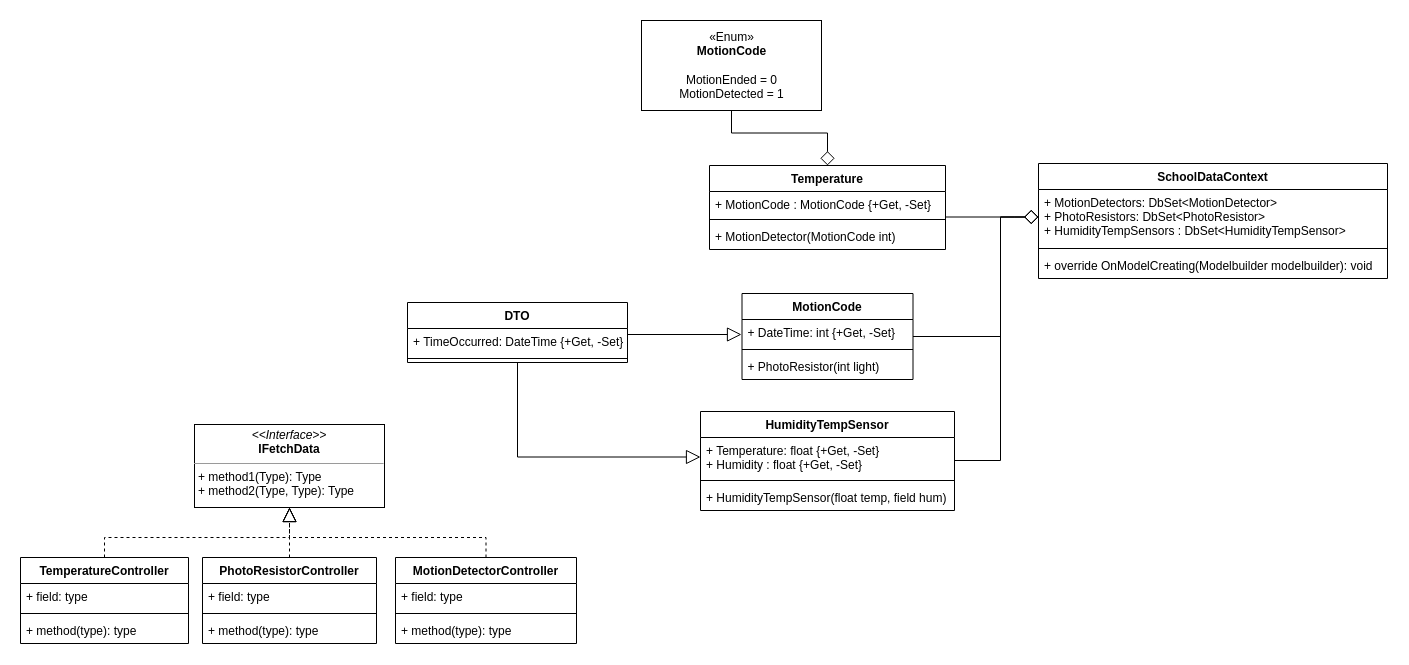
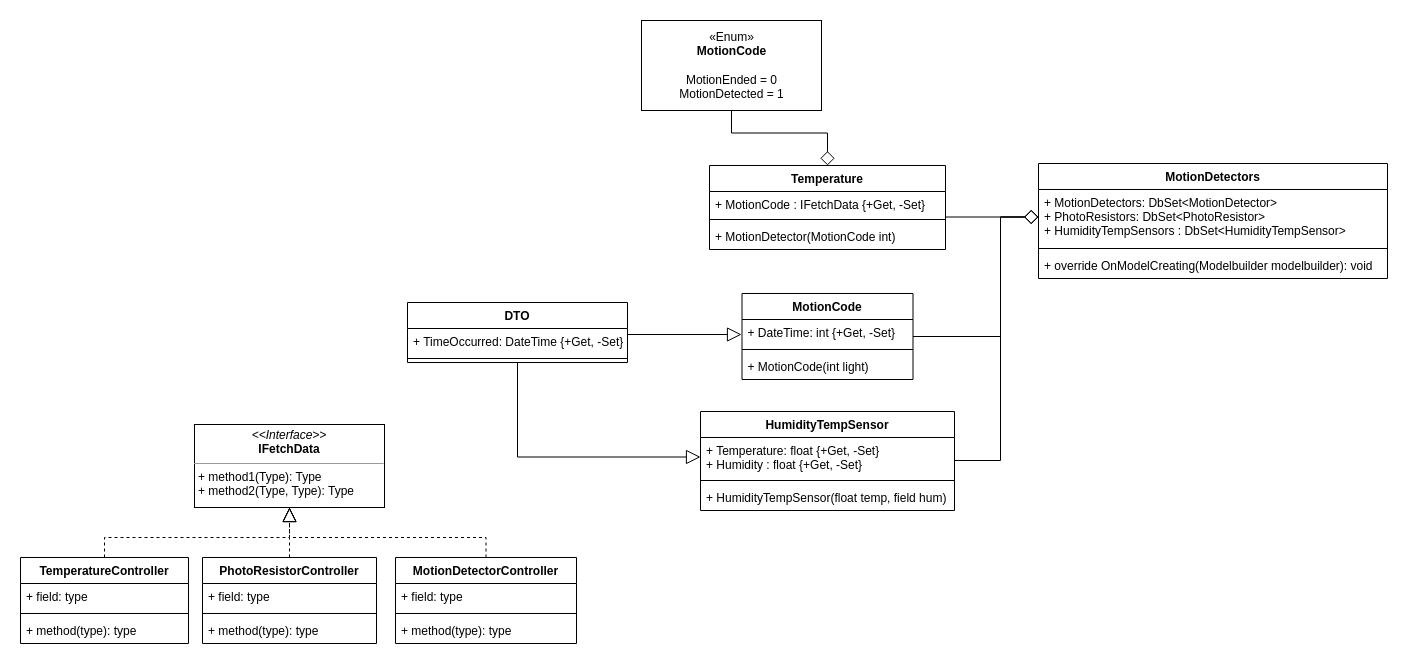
(1213, 177) -> (1213, 177)
(829, 205) -> (830, 205)
(826, 367) -> (815, 367)
